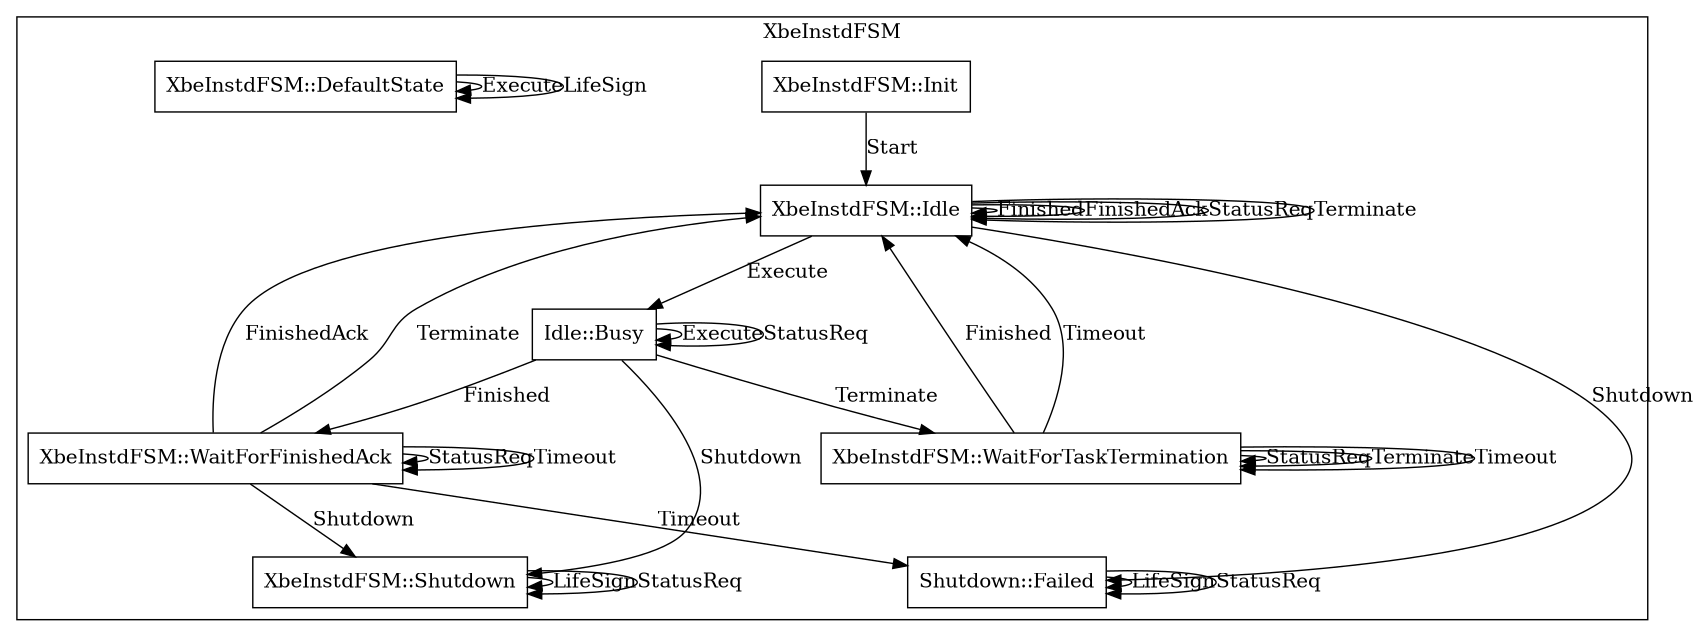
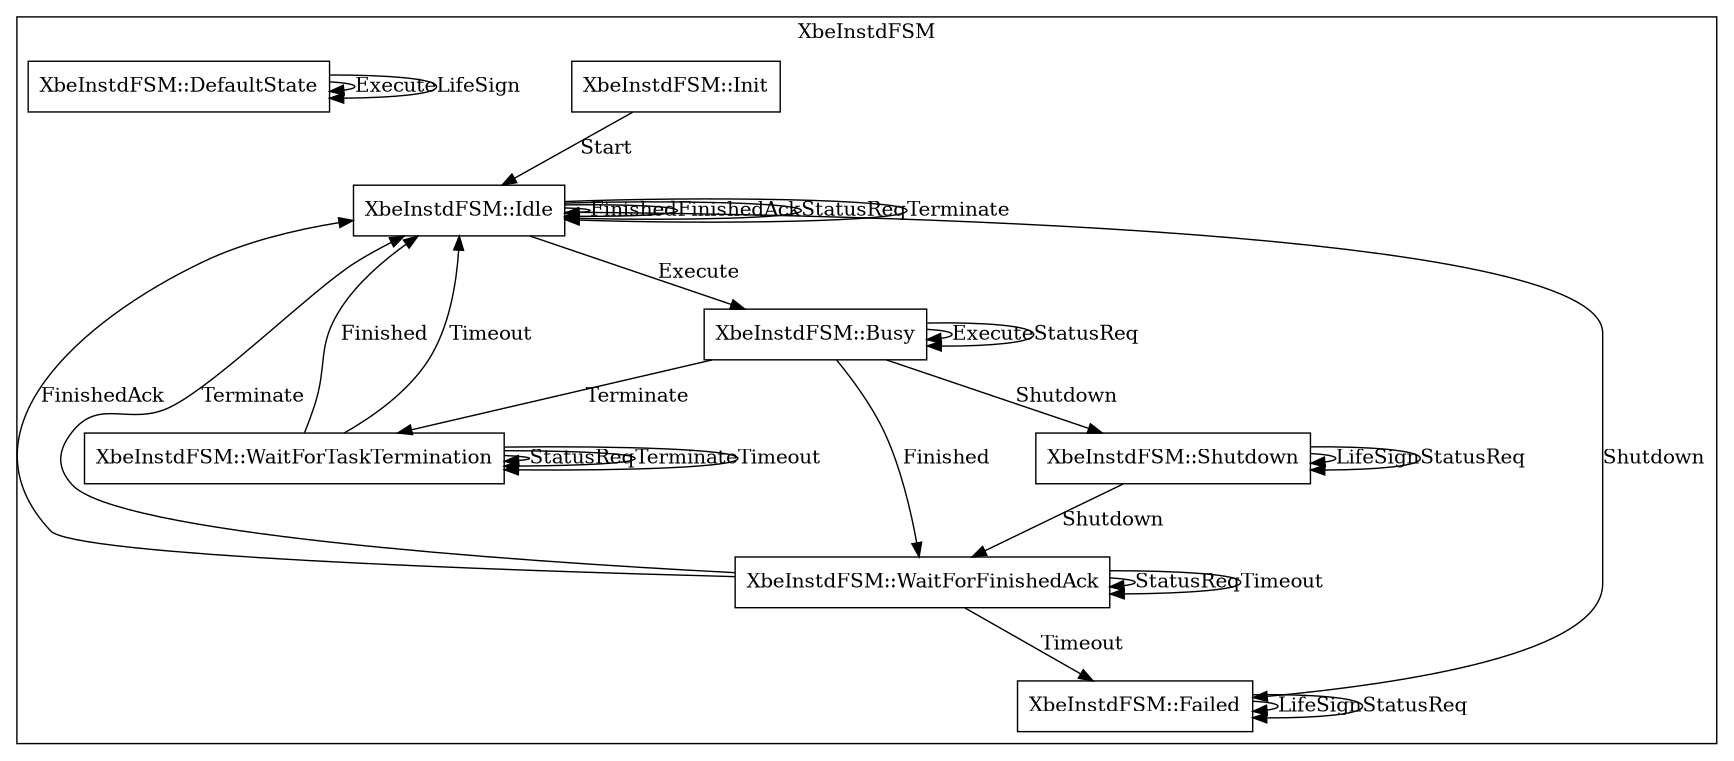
(594, 334) -> (815, 334)
(297, 516) -> (1054, 517)
(1007, 582) -> (1135, 706)
